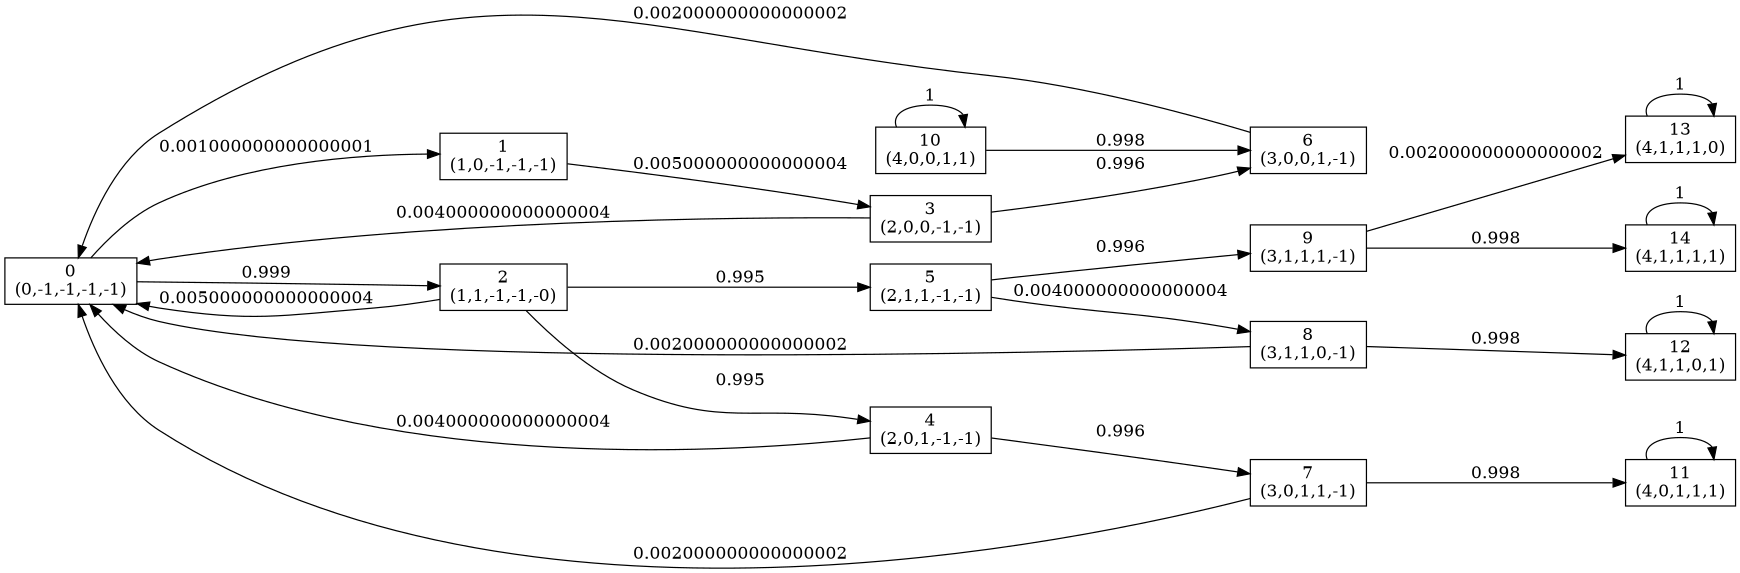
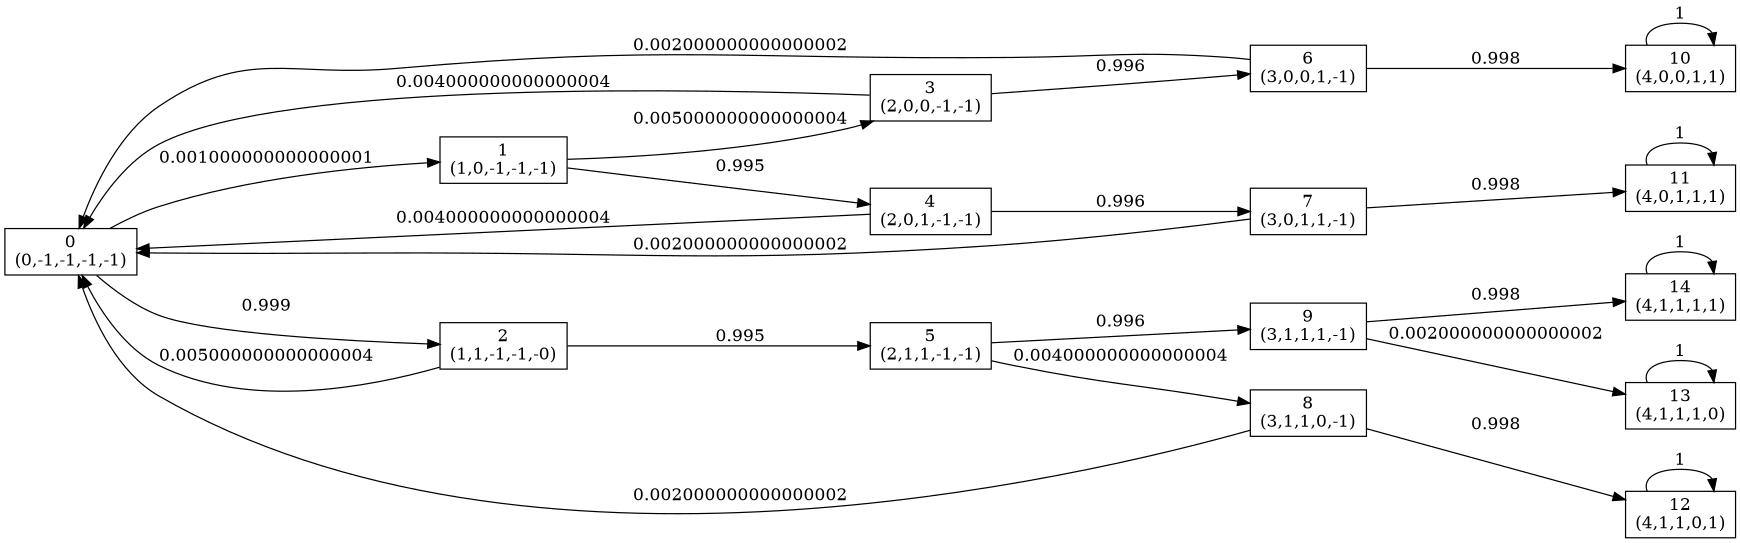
(1112, 150) -> (1490, 68)
(678, 405) -> (712, 186)
